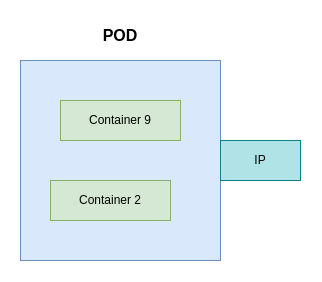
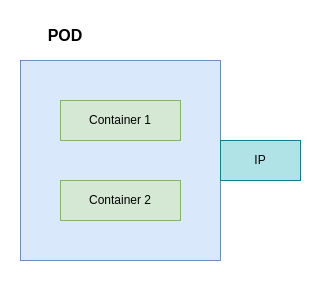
(121, 36) -> (66, 36)
(121, 121) -> (121, 121)
(111, 201) -> (121, 201)
